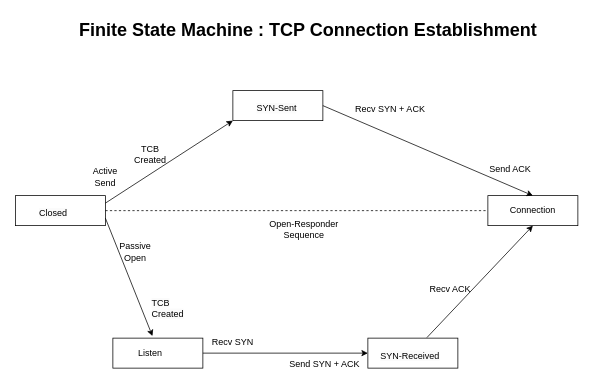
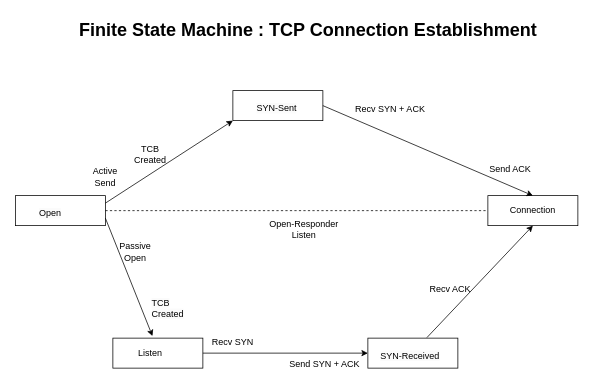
(53, 214) -> (49, 214)
(304, 229) -> (304, 229)
